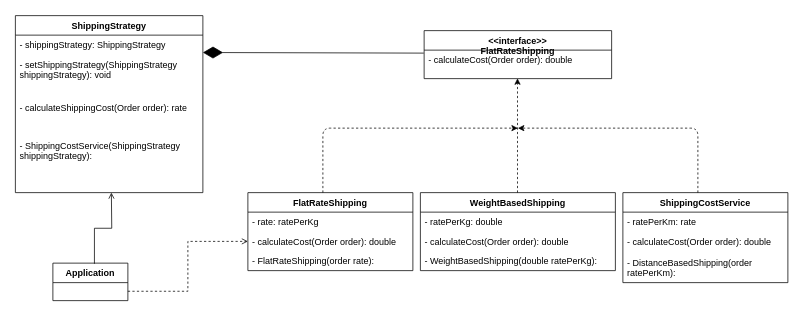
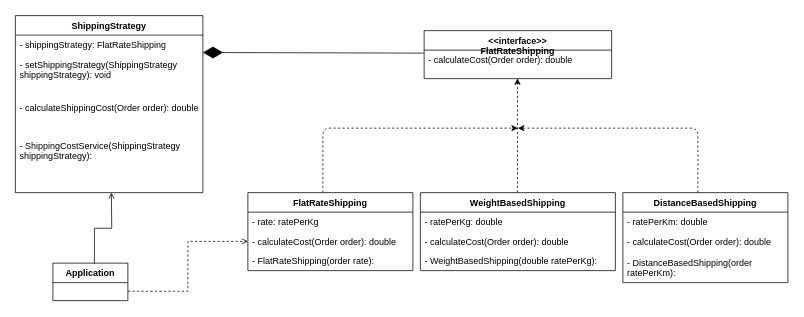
(102, 46) -> (101, 46)
(110, 114) -> (110, 114)
(705, 203) -> (705, 203)
(667, 223) -> (671, 223)
